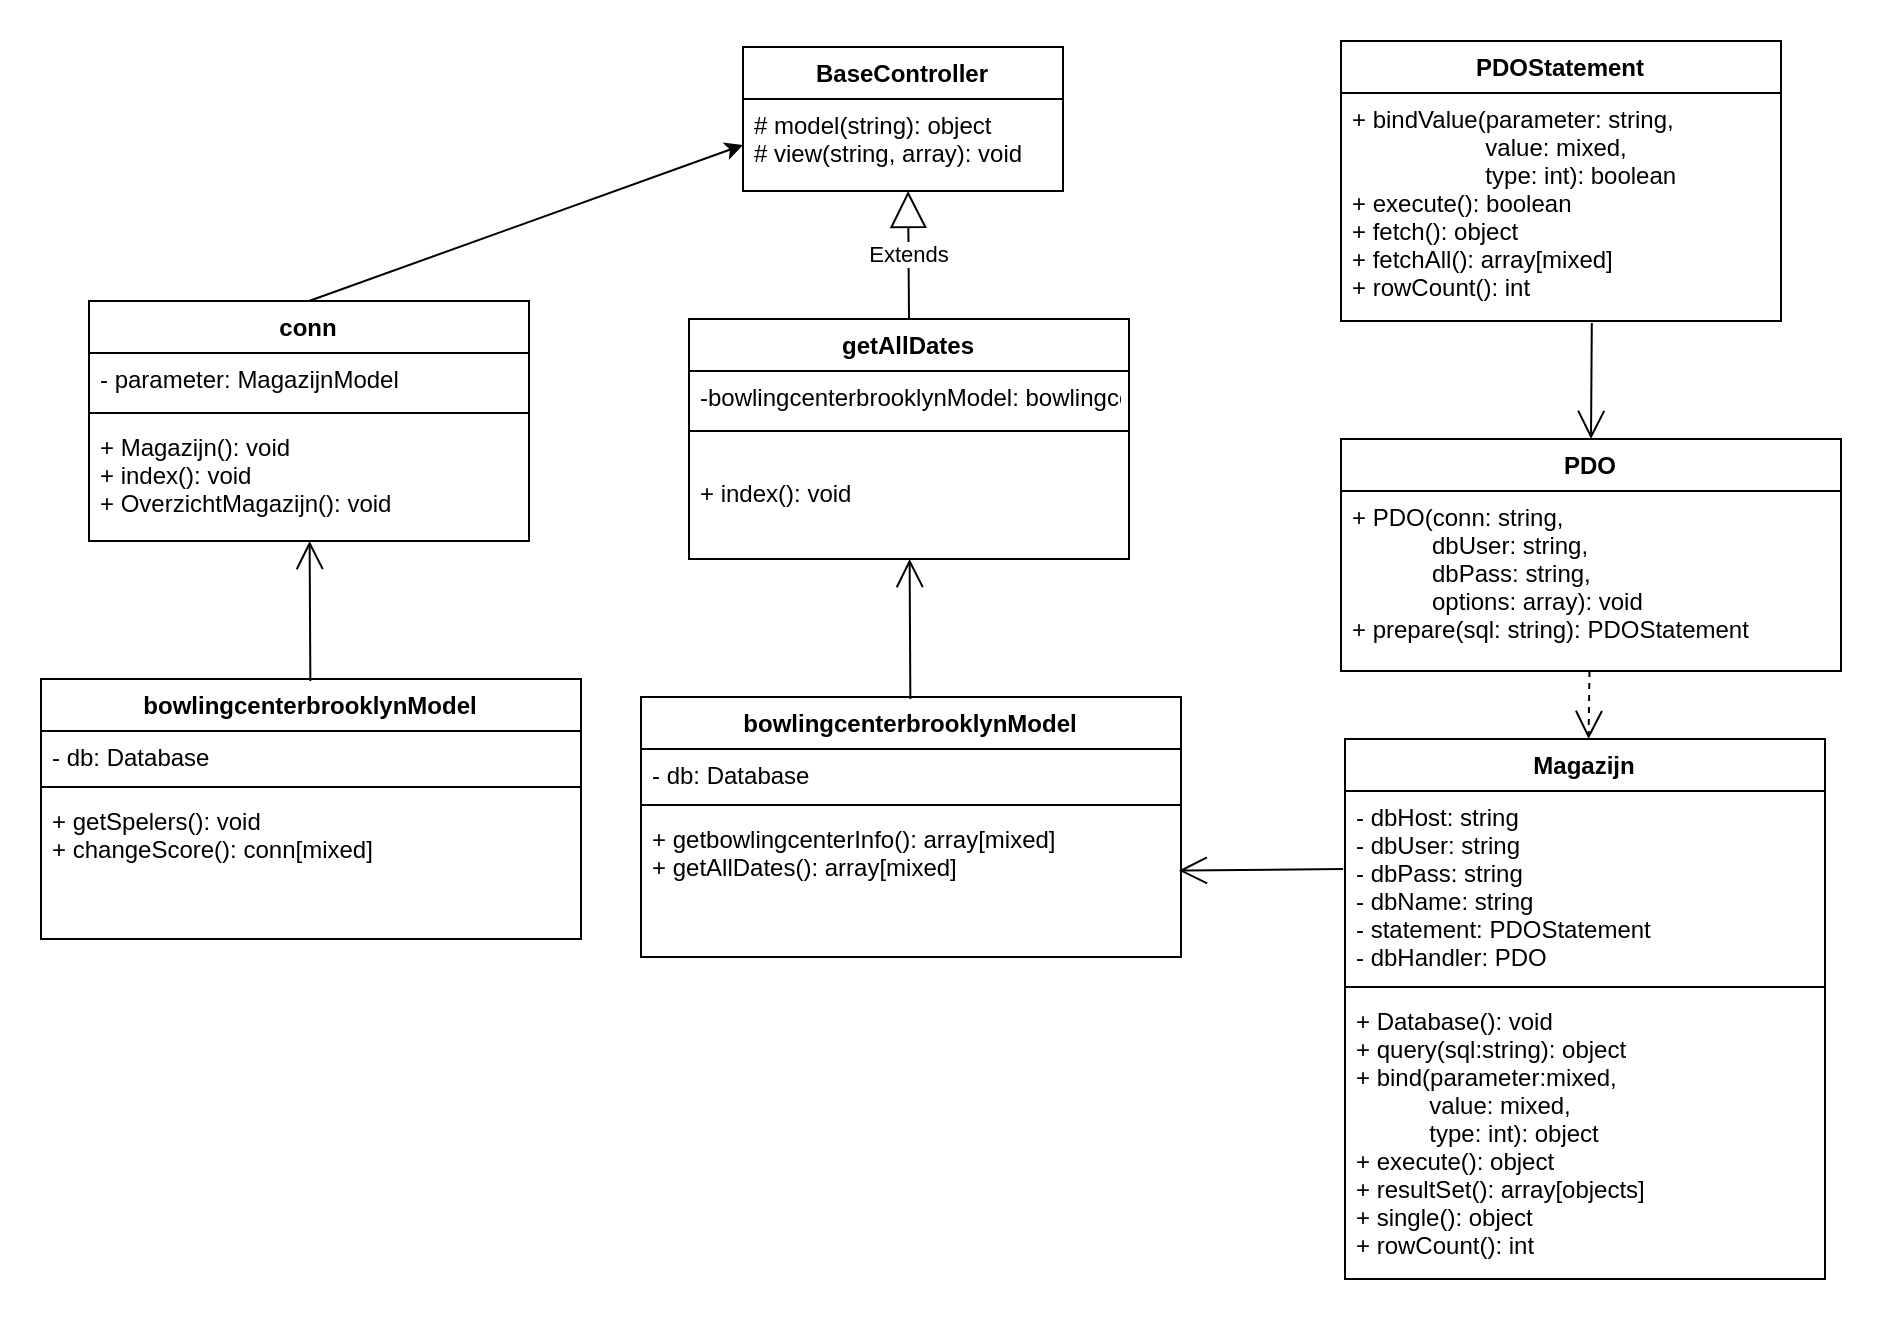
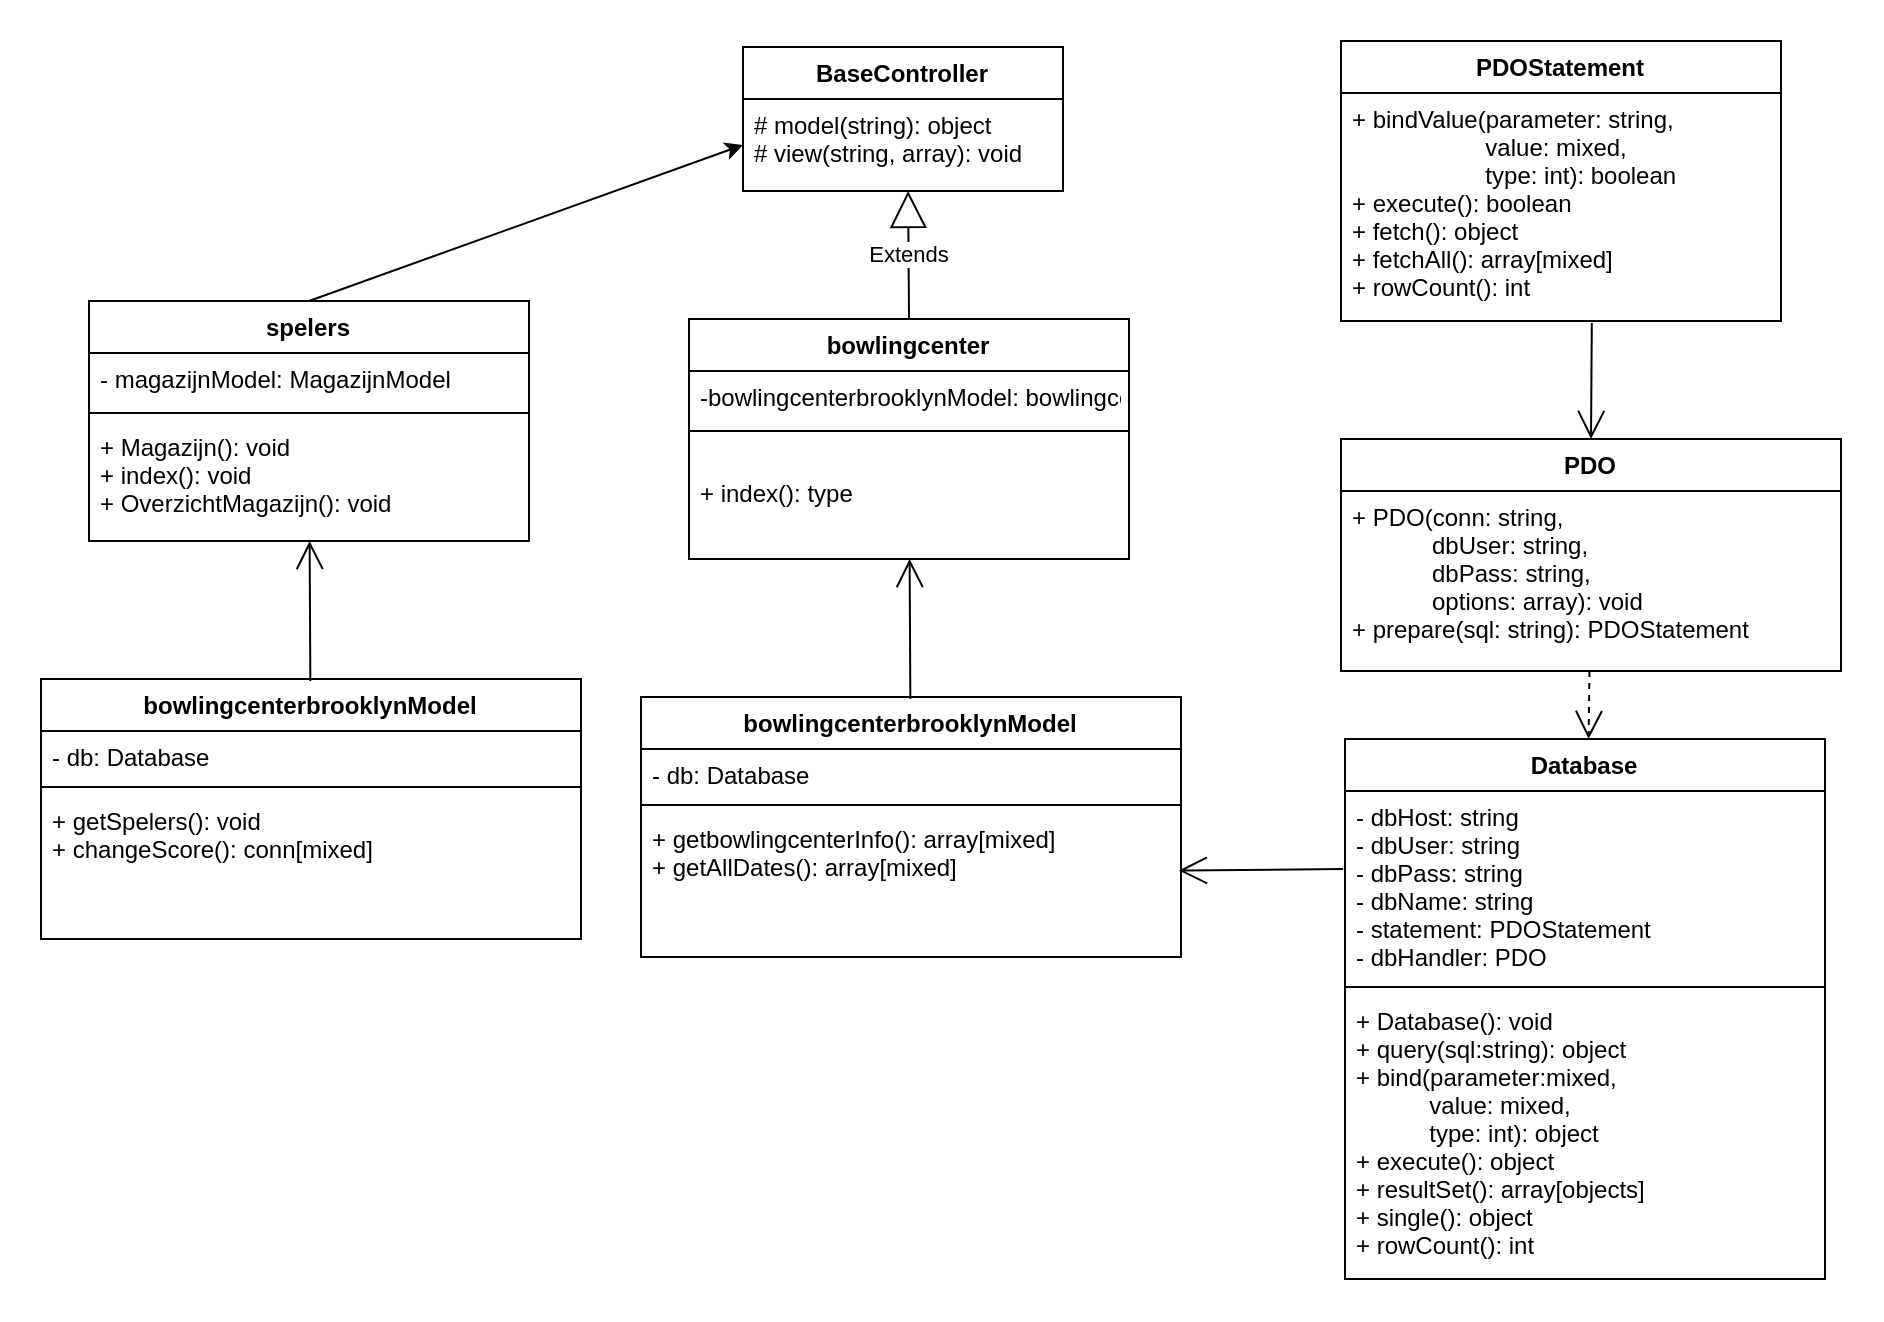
(308, 328) -> (308, 328)
(908, 346) -> (908, 346)
(259, 380) -> (280, 380)
(785, 494) -> (788, 494)
(1584, 766) -> (1584, 766)
